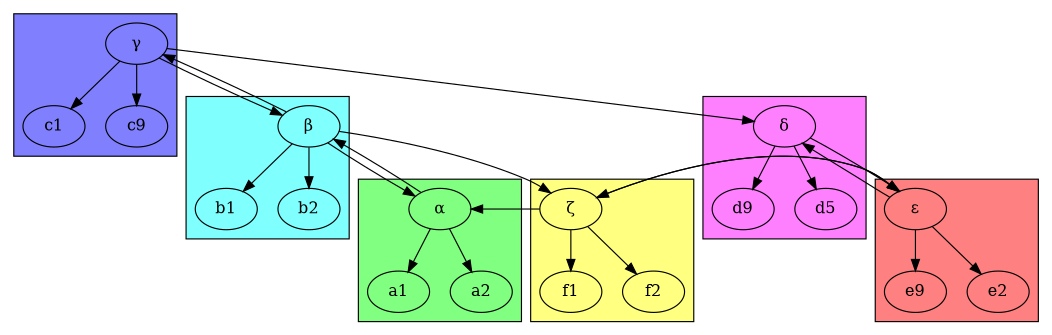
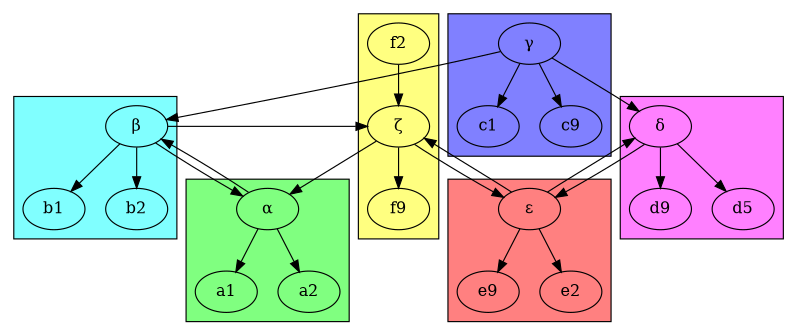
(230, 85) -> none
(608, 246) -> (399, 81)
(571, 292) -> (399, 209)
